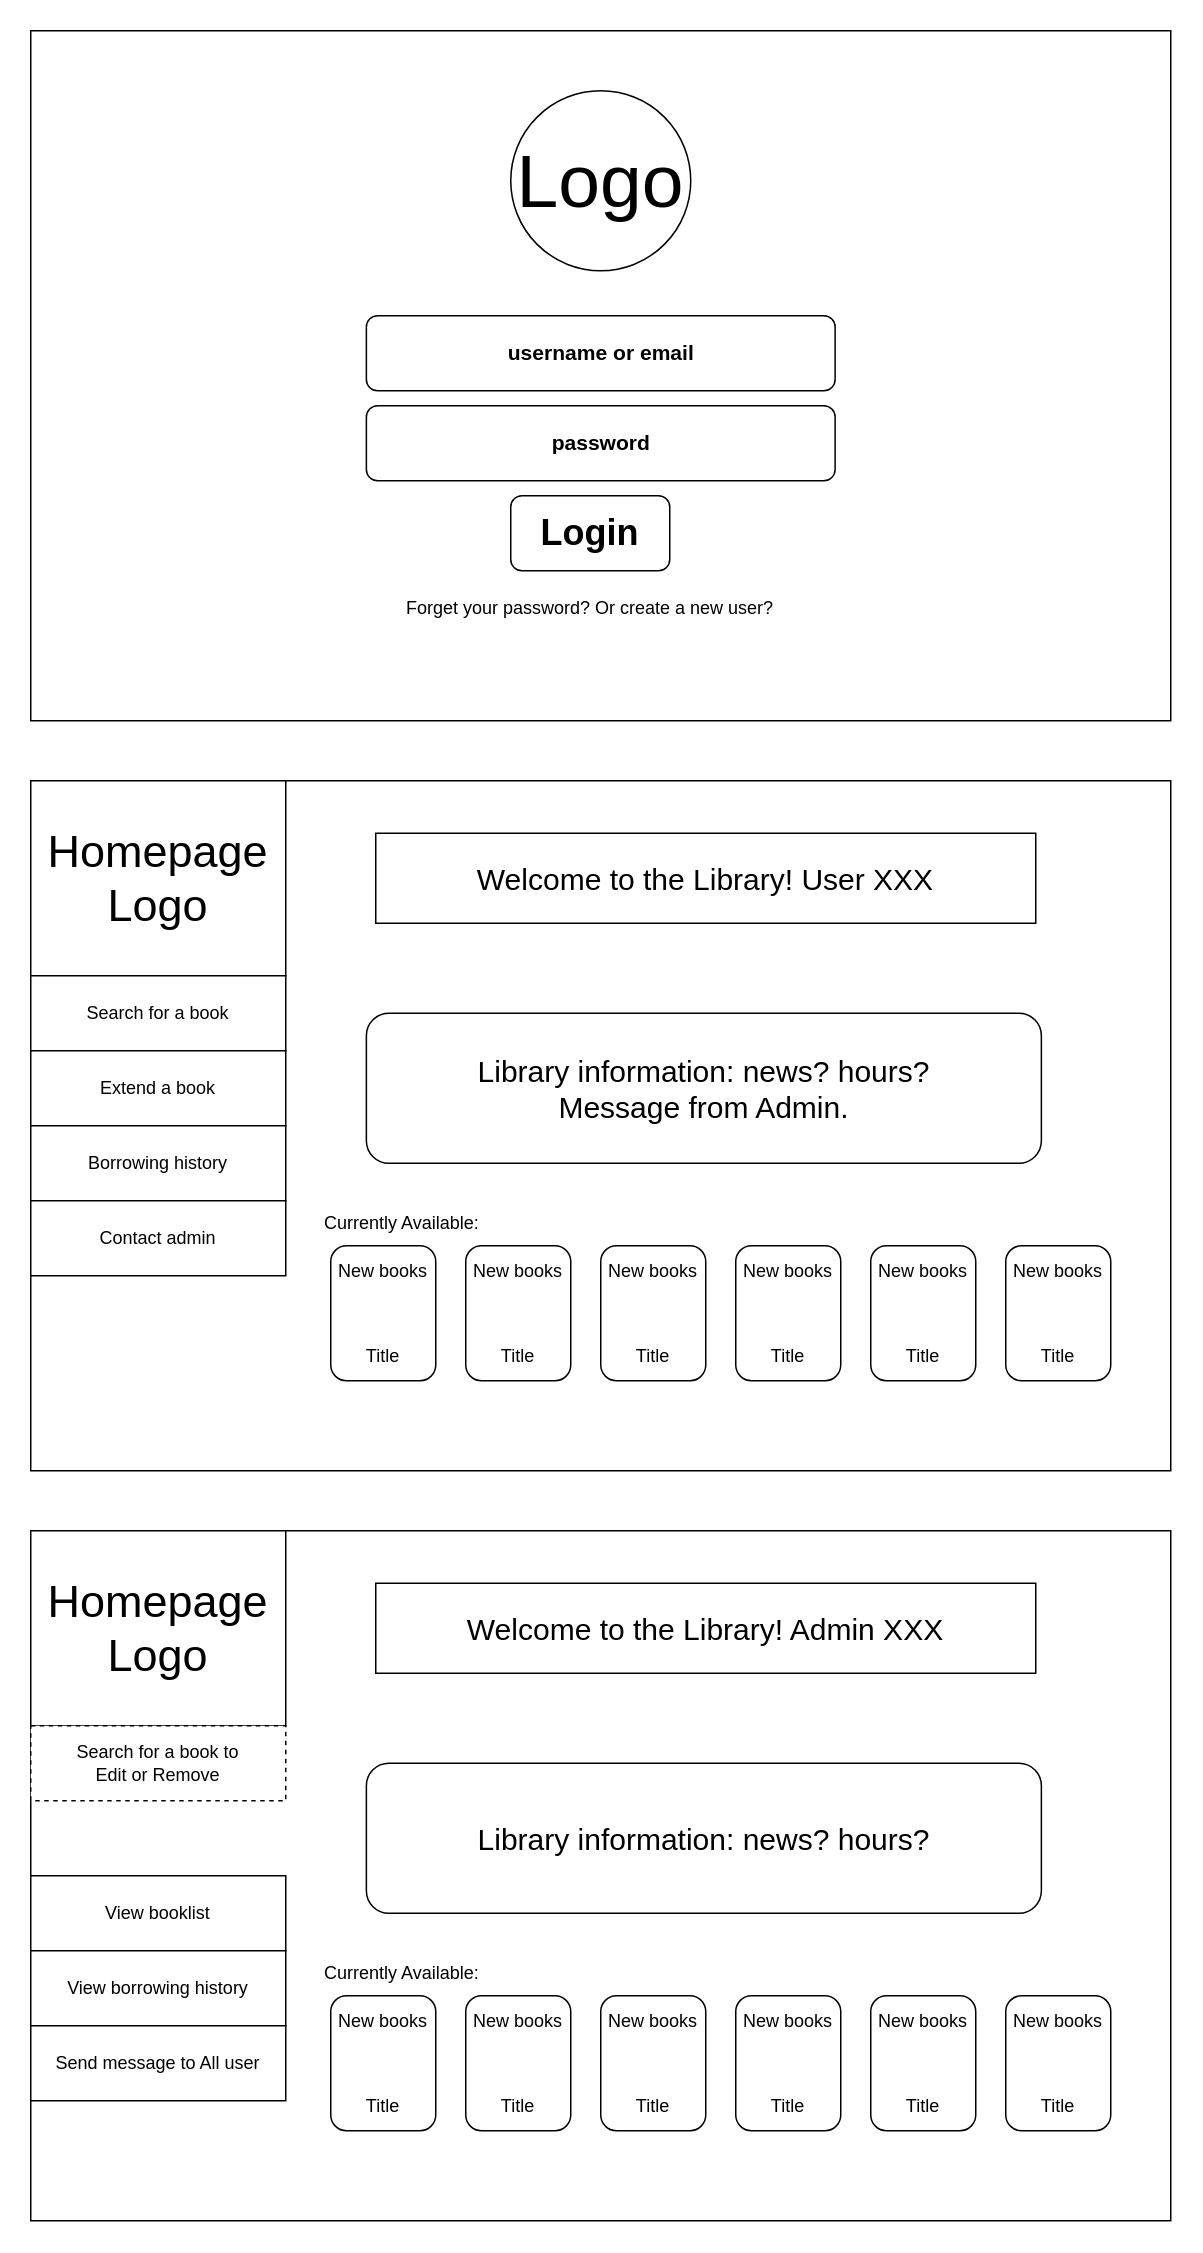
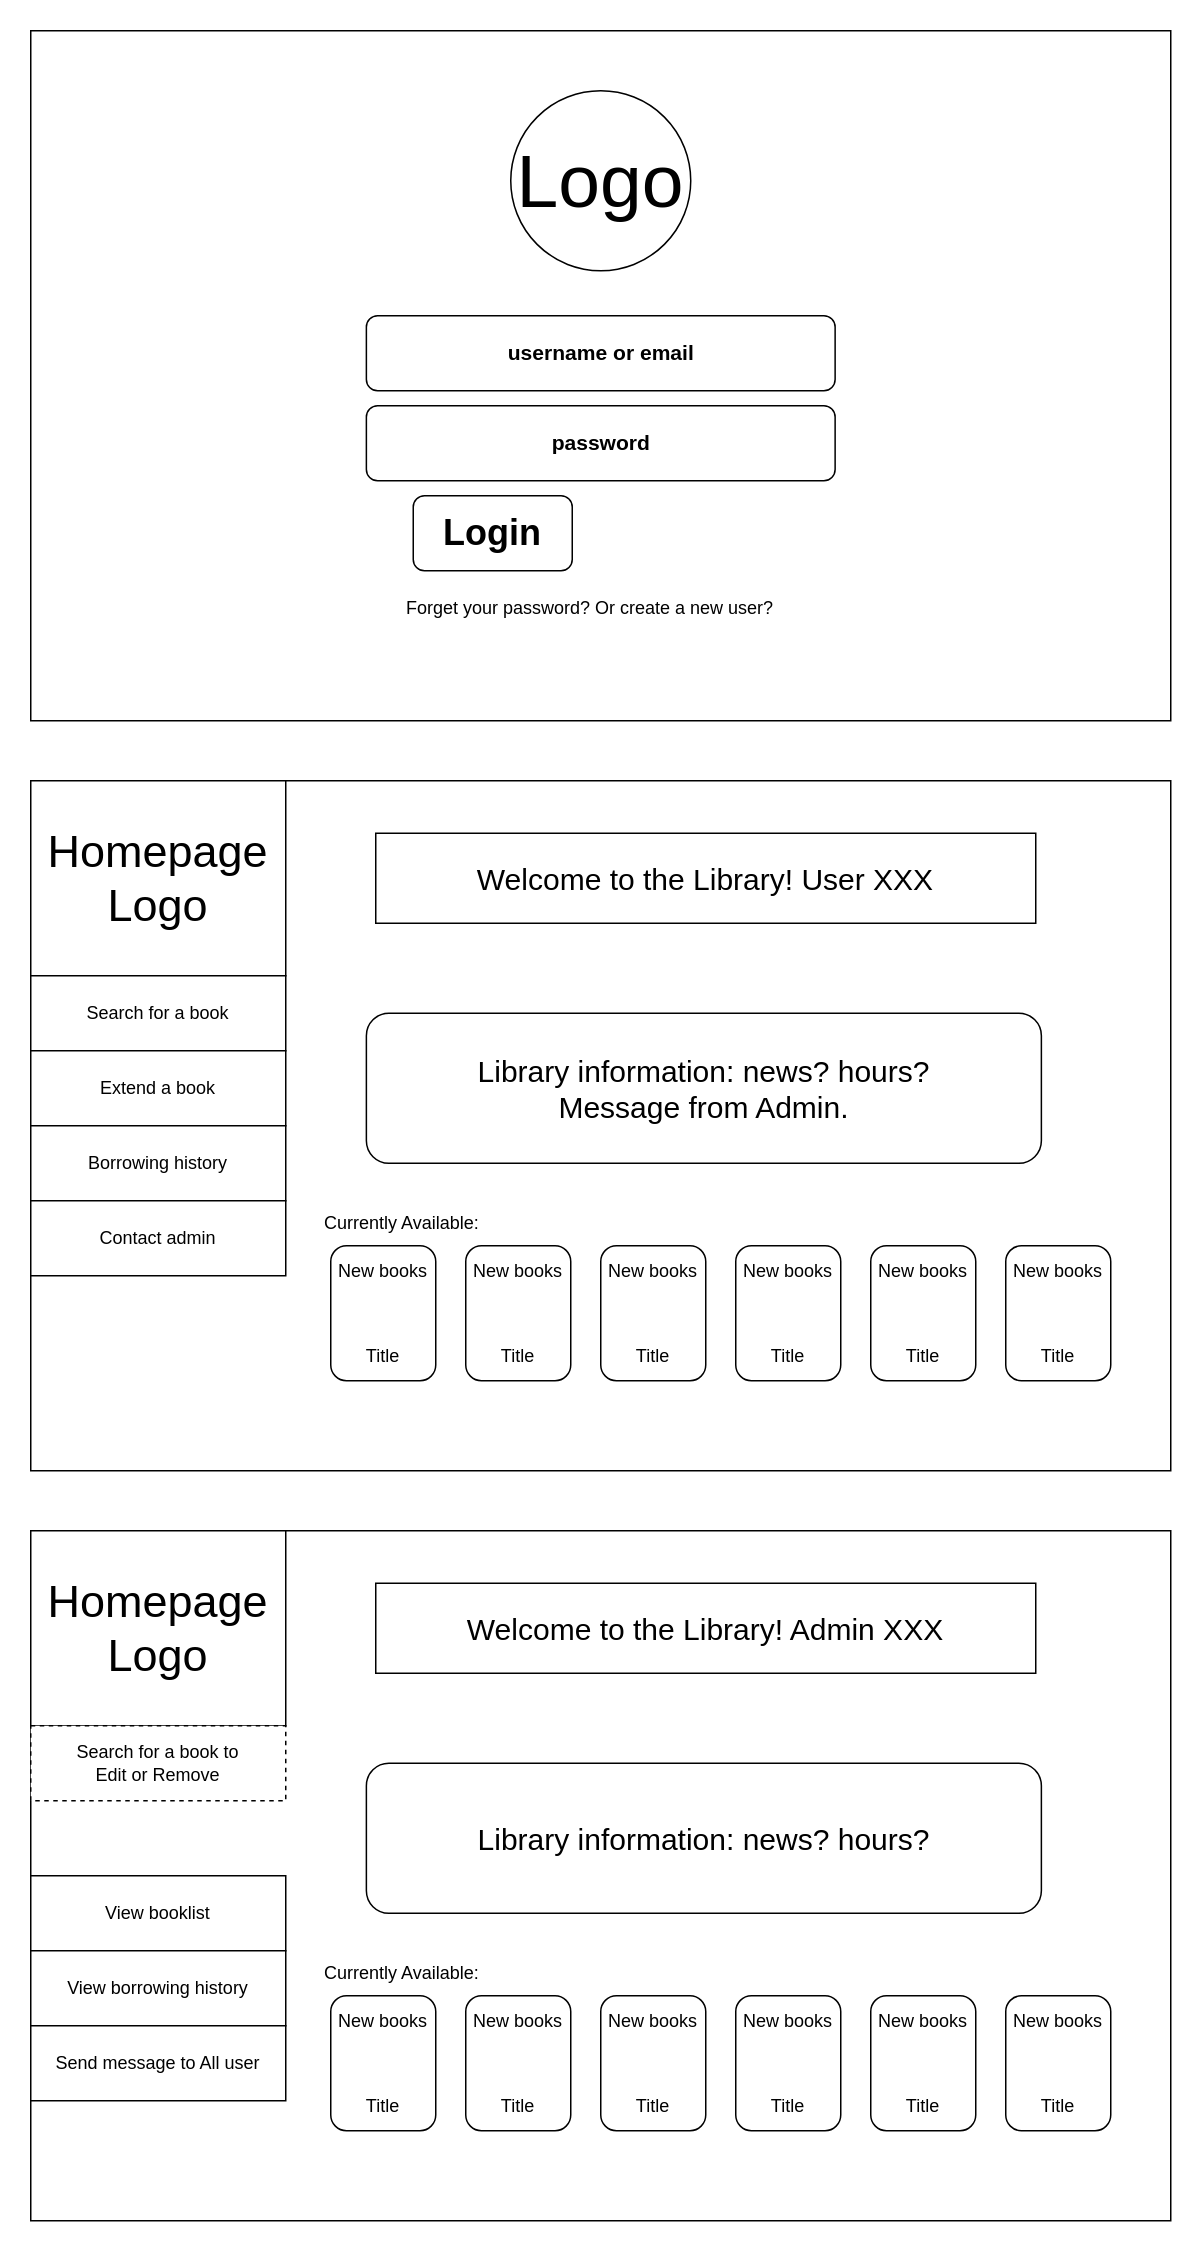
(590, 533) -> (493, 533)
